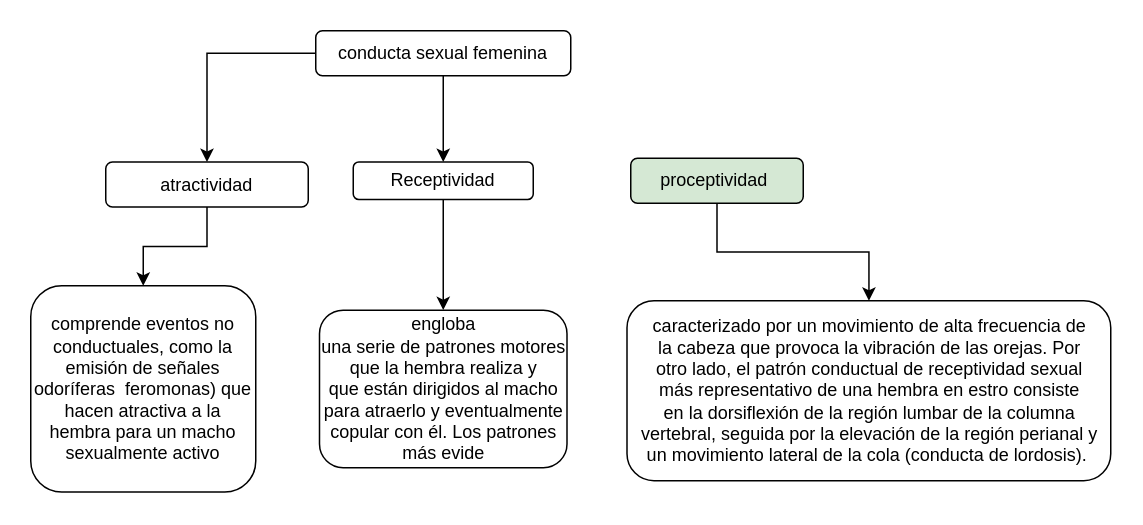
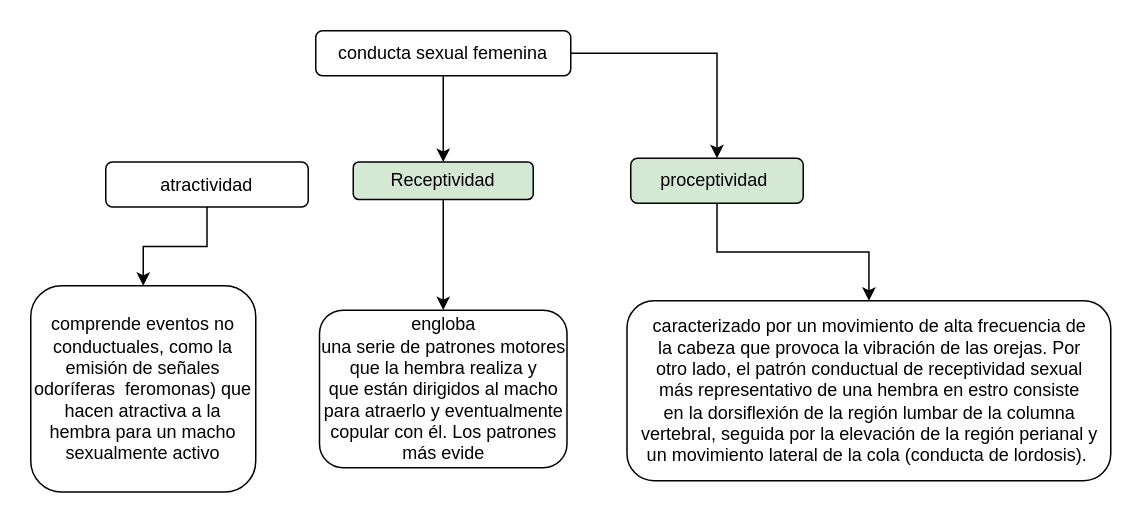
(212, 53) -> none
none -> (691, 53)
(443, 181) -> (443, 181)
